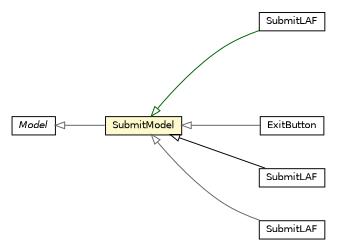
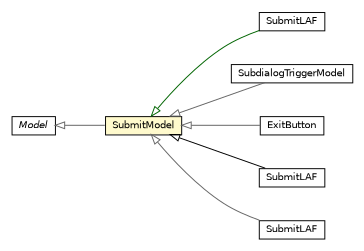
none -> (292, 73)
